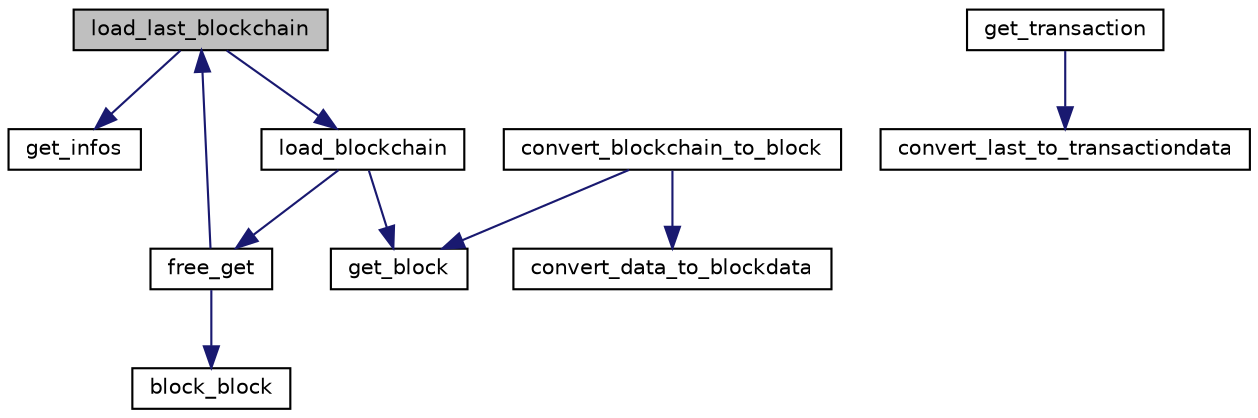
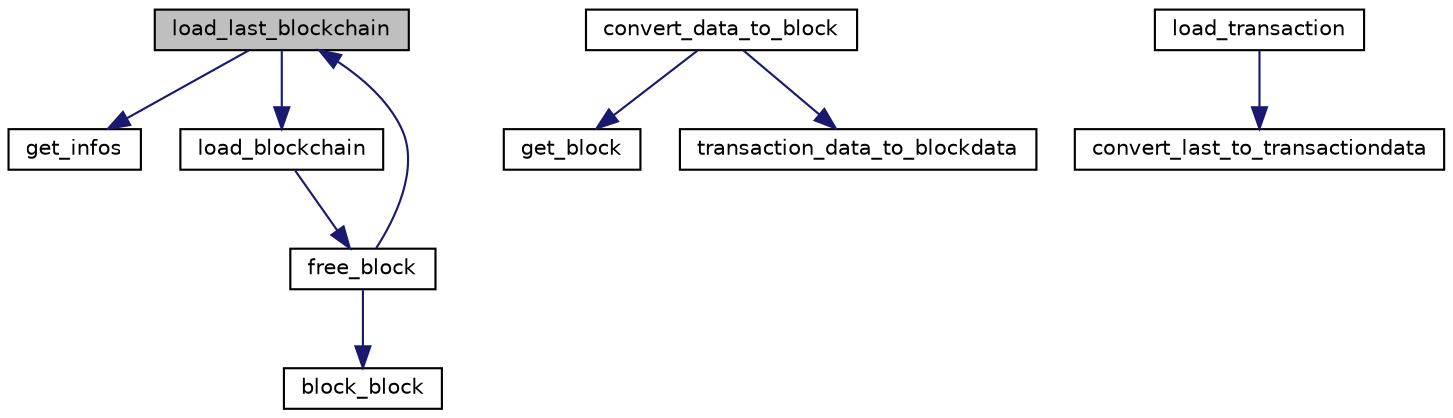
(1065, 30) -> (1259, 30)
(672, 149) -> (722, 30)
(378, 199) -> none
(211, 269) -> (363, 269)
(672, 269) -> (858, 149)
